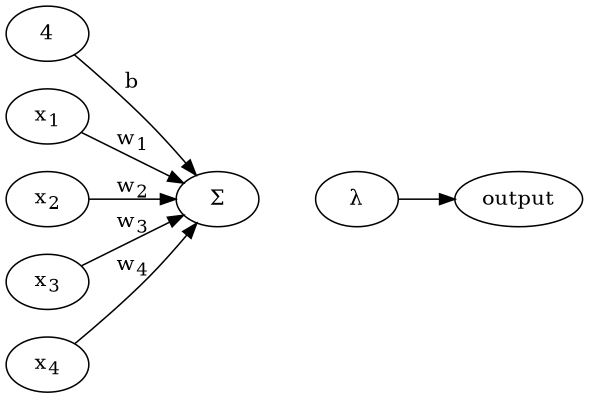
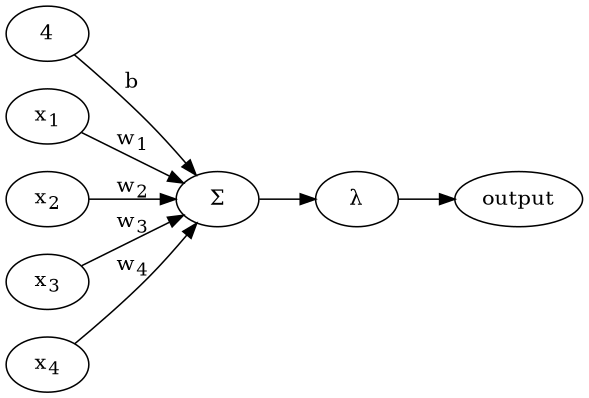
none -> (280, 199)
